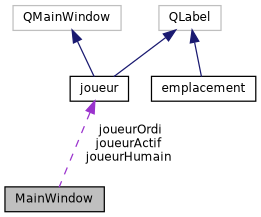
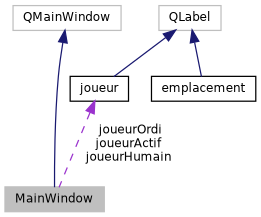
(86, 59) -> (56, 115)
(55, 199) -> (55, 199)
